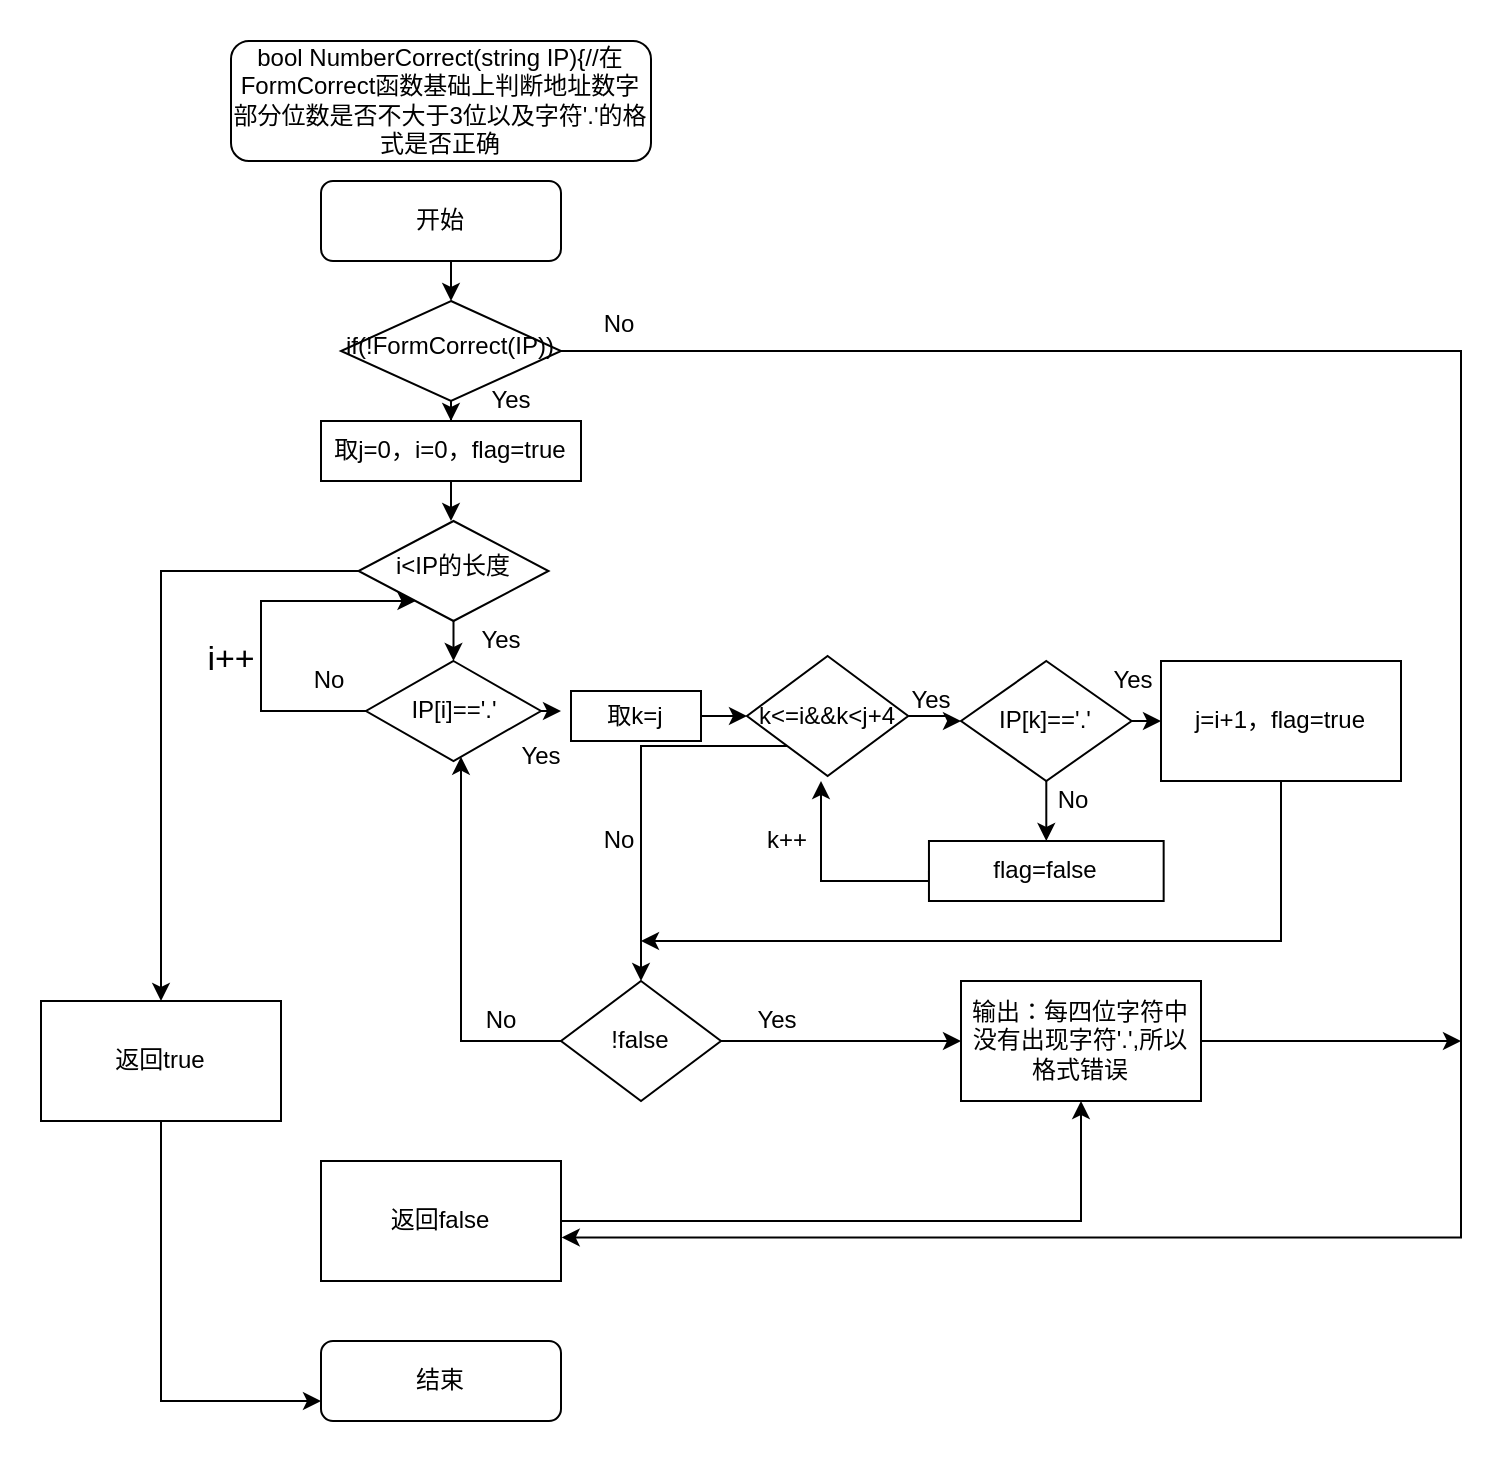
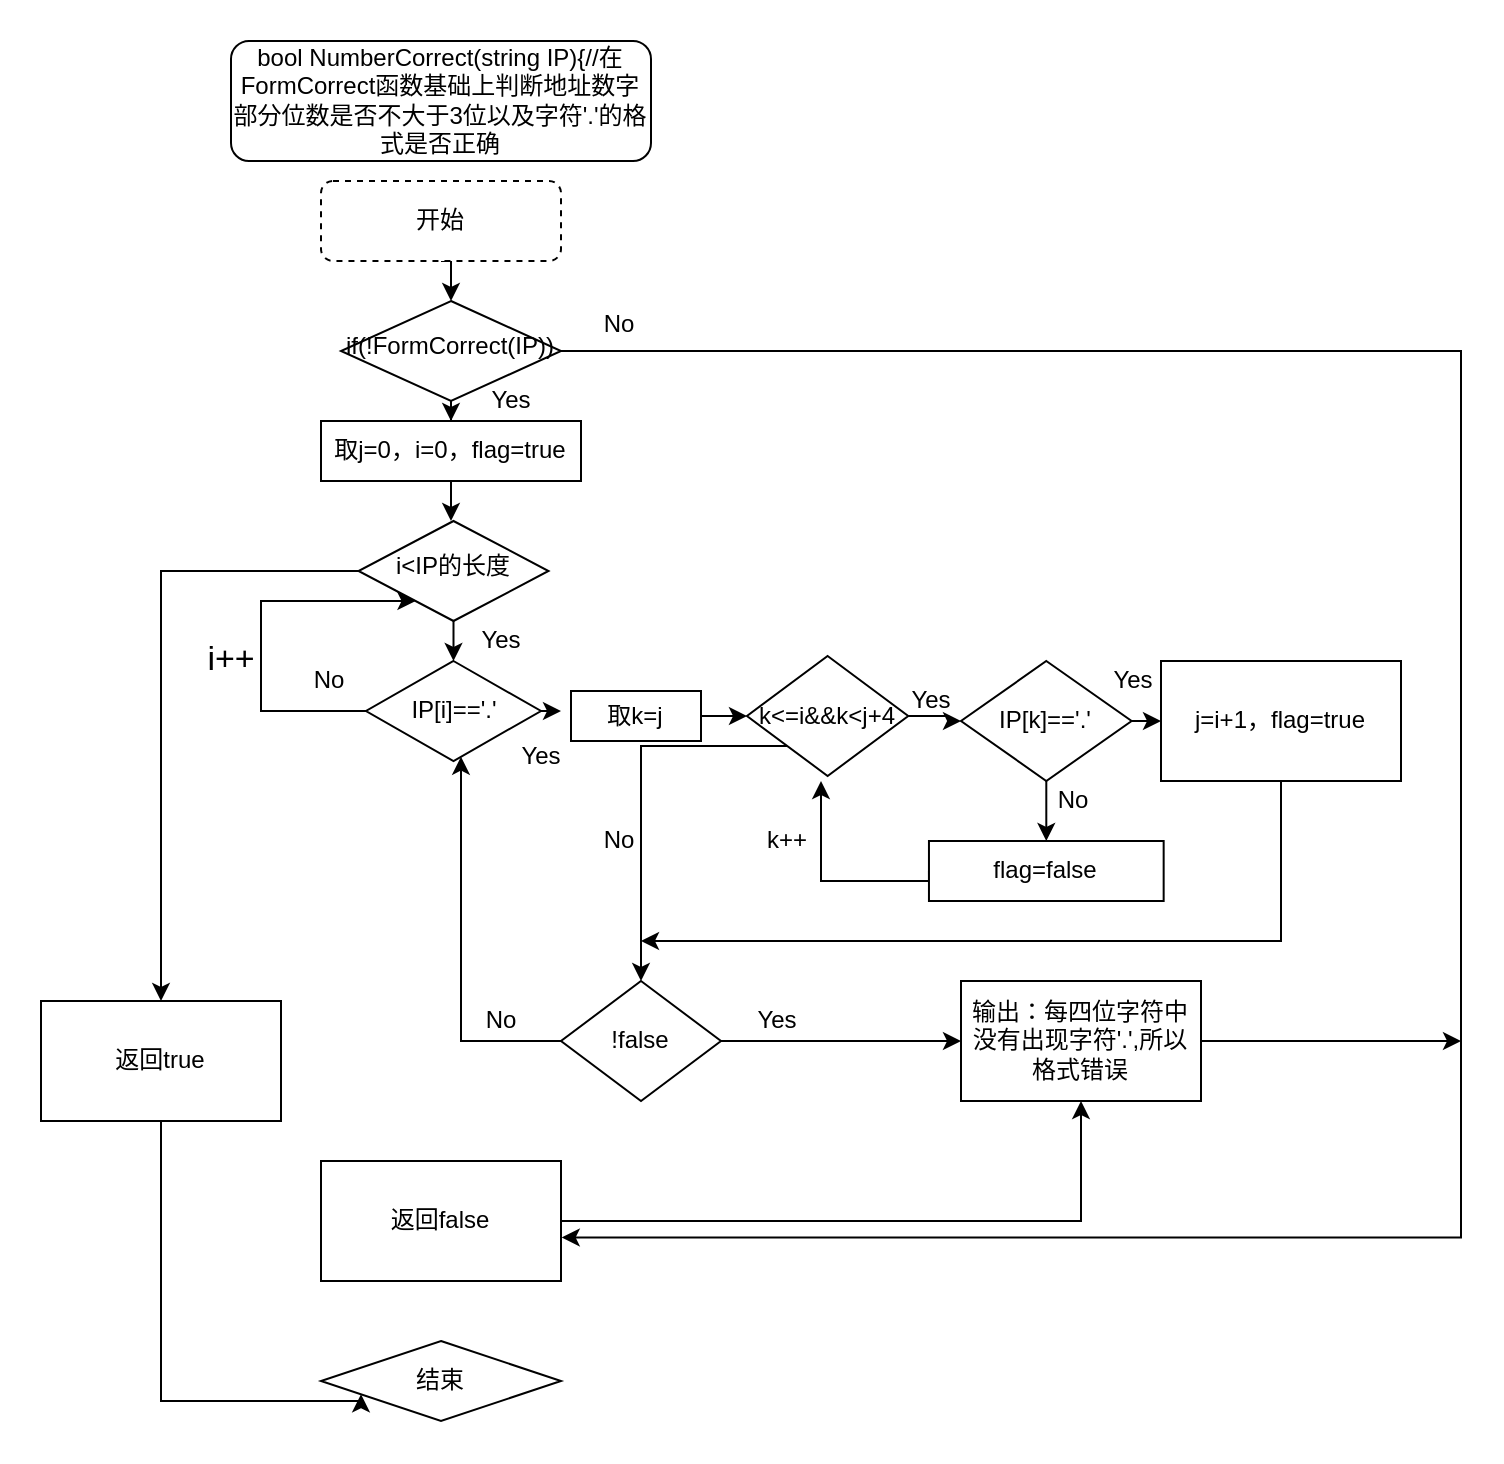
(441, 221) -> (441, 221)
(441, 1381) -> (441, 1381)
